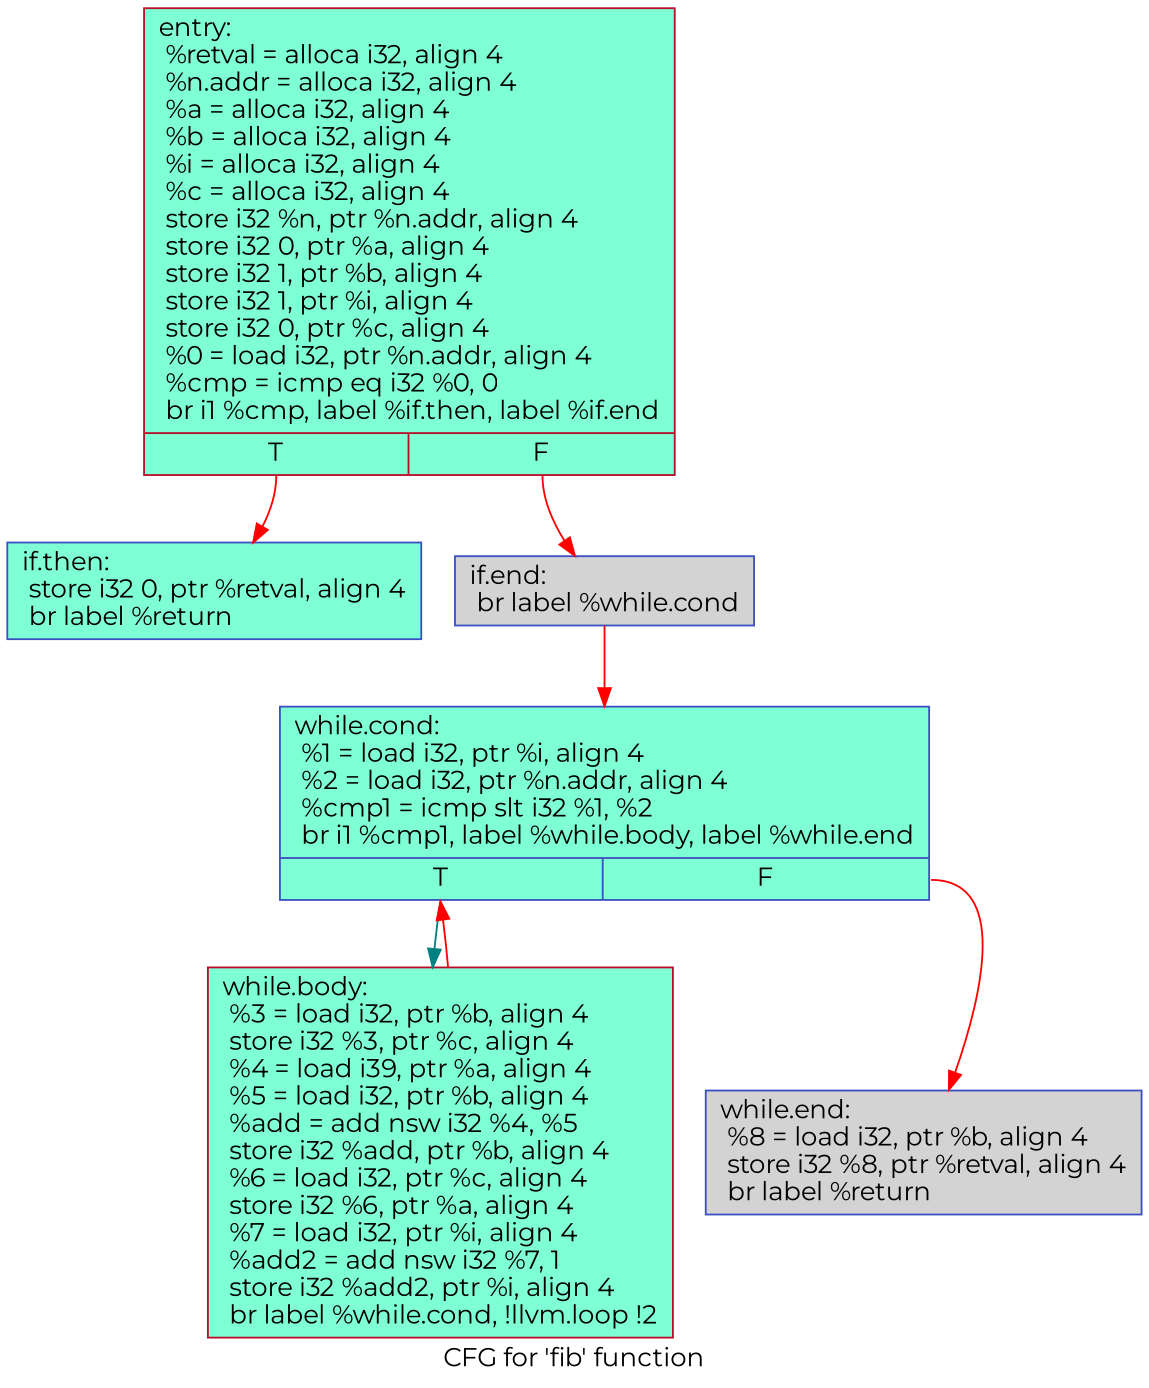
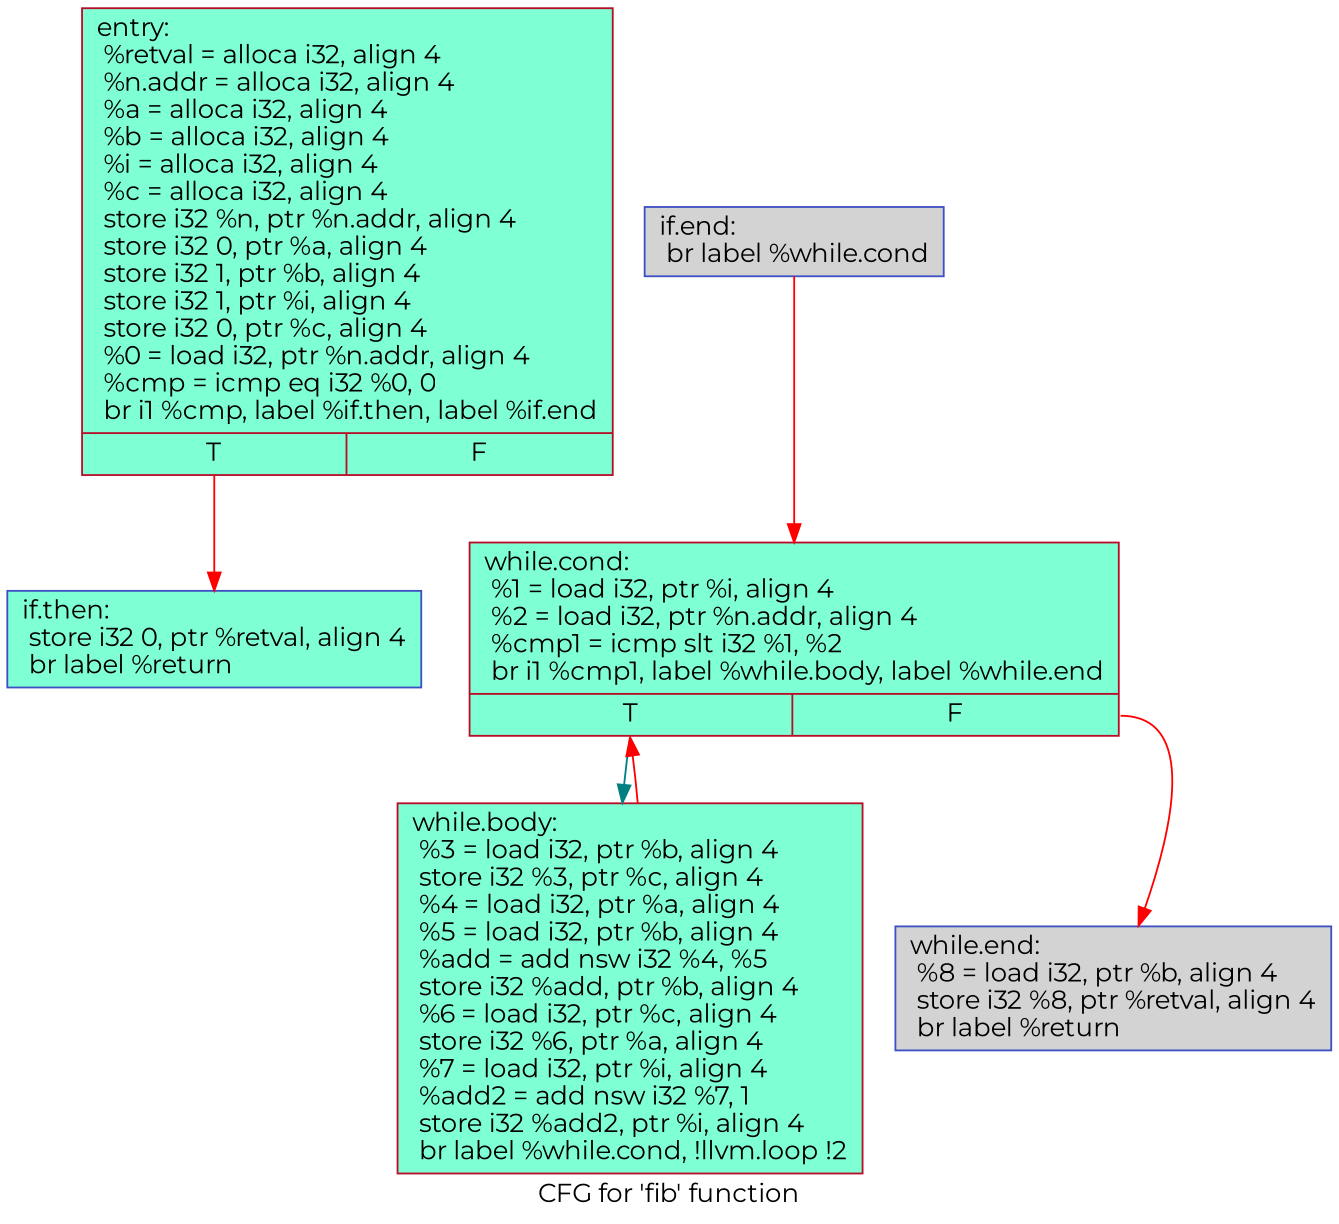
(549, 510) -> none
(605, 803) -> (794, 639)
(407, 1070) -> (596, 905)
